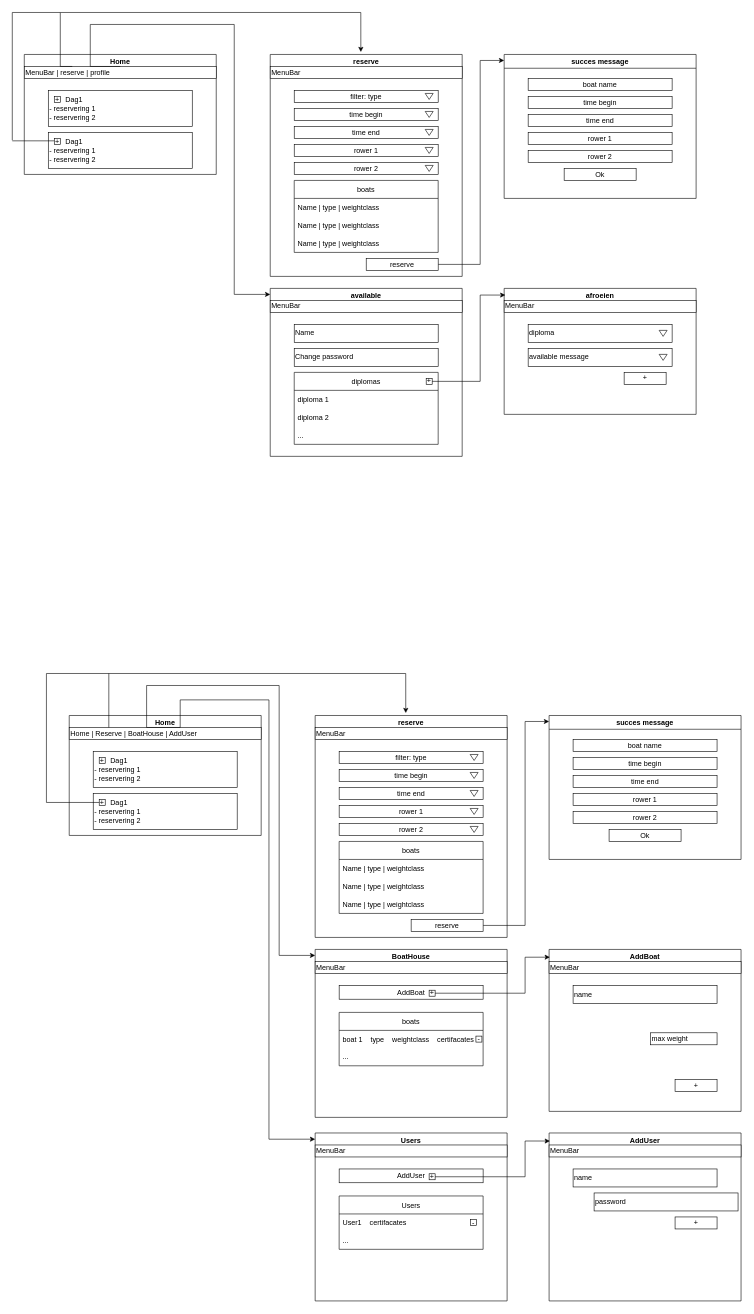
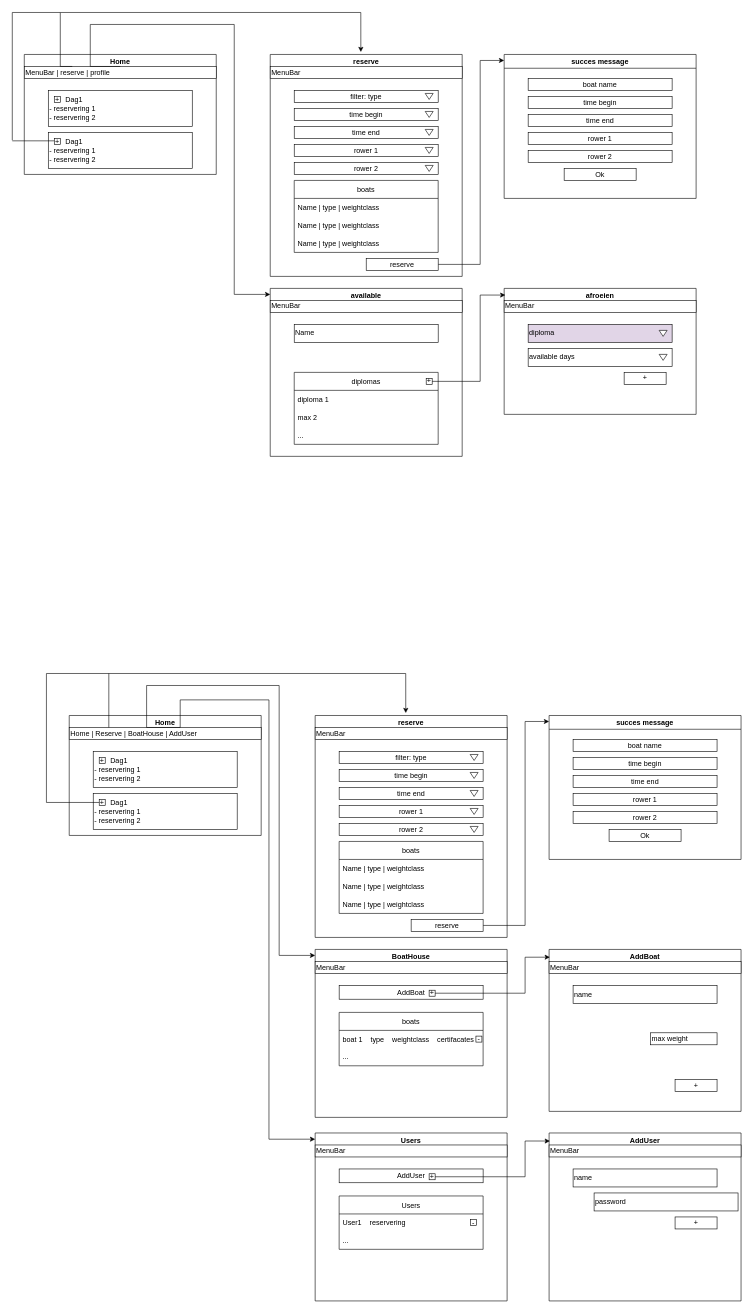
(600, 333) -> (600, 333)
(366, 357) -> none
(560, 357) -> (554, 357)
(313, 418) -> (307, 418)
(384, 1223) -> (382, 1223)
